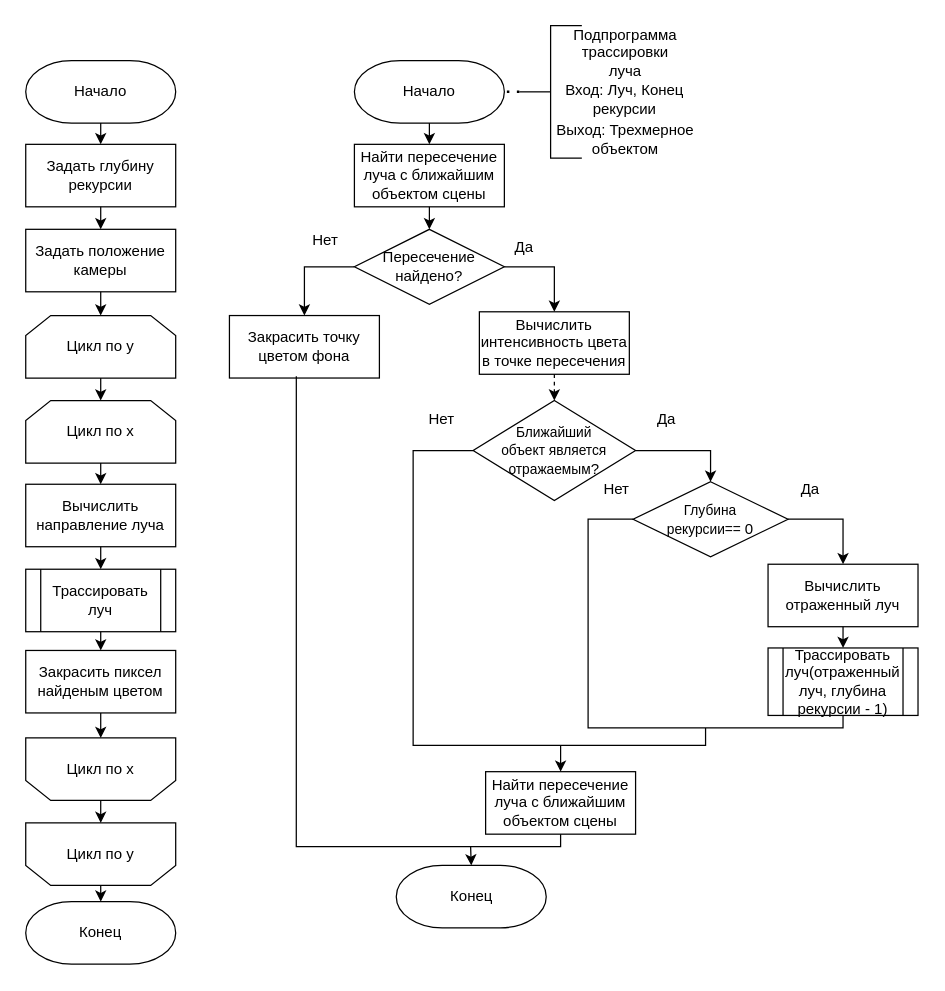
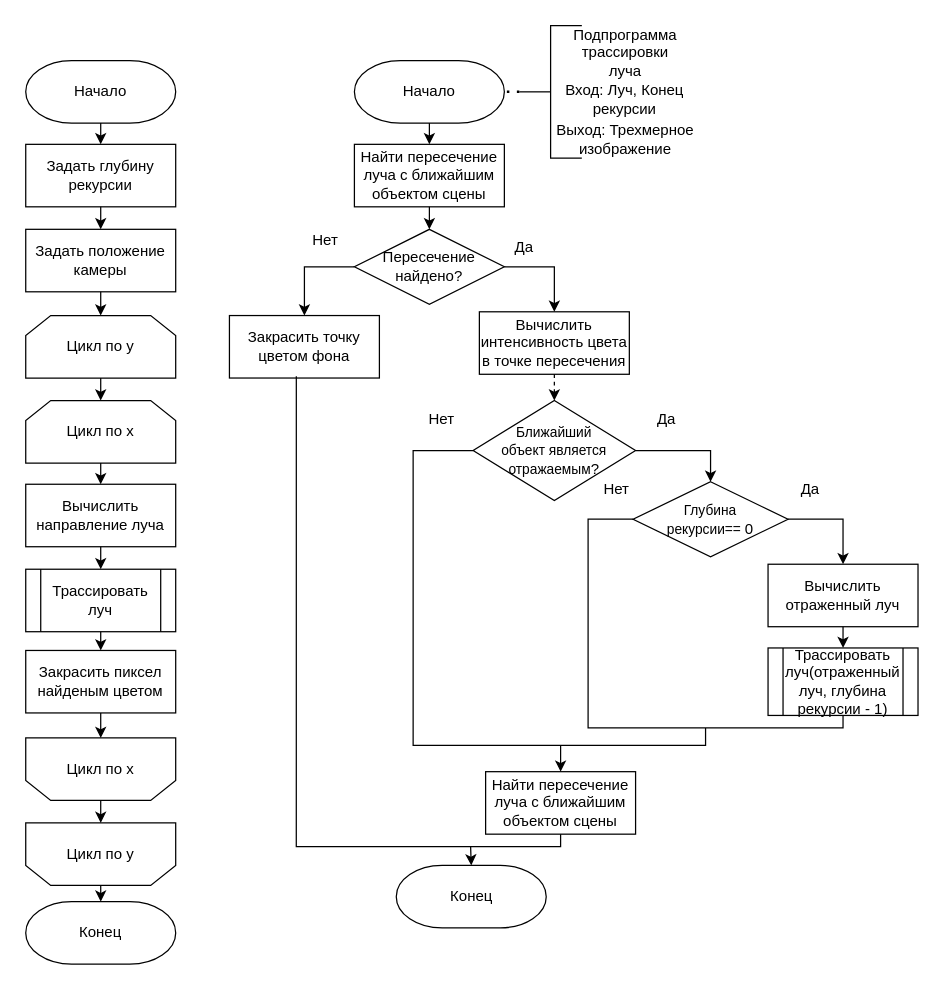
(626, 139) -> (626, 139)
